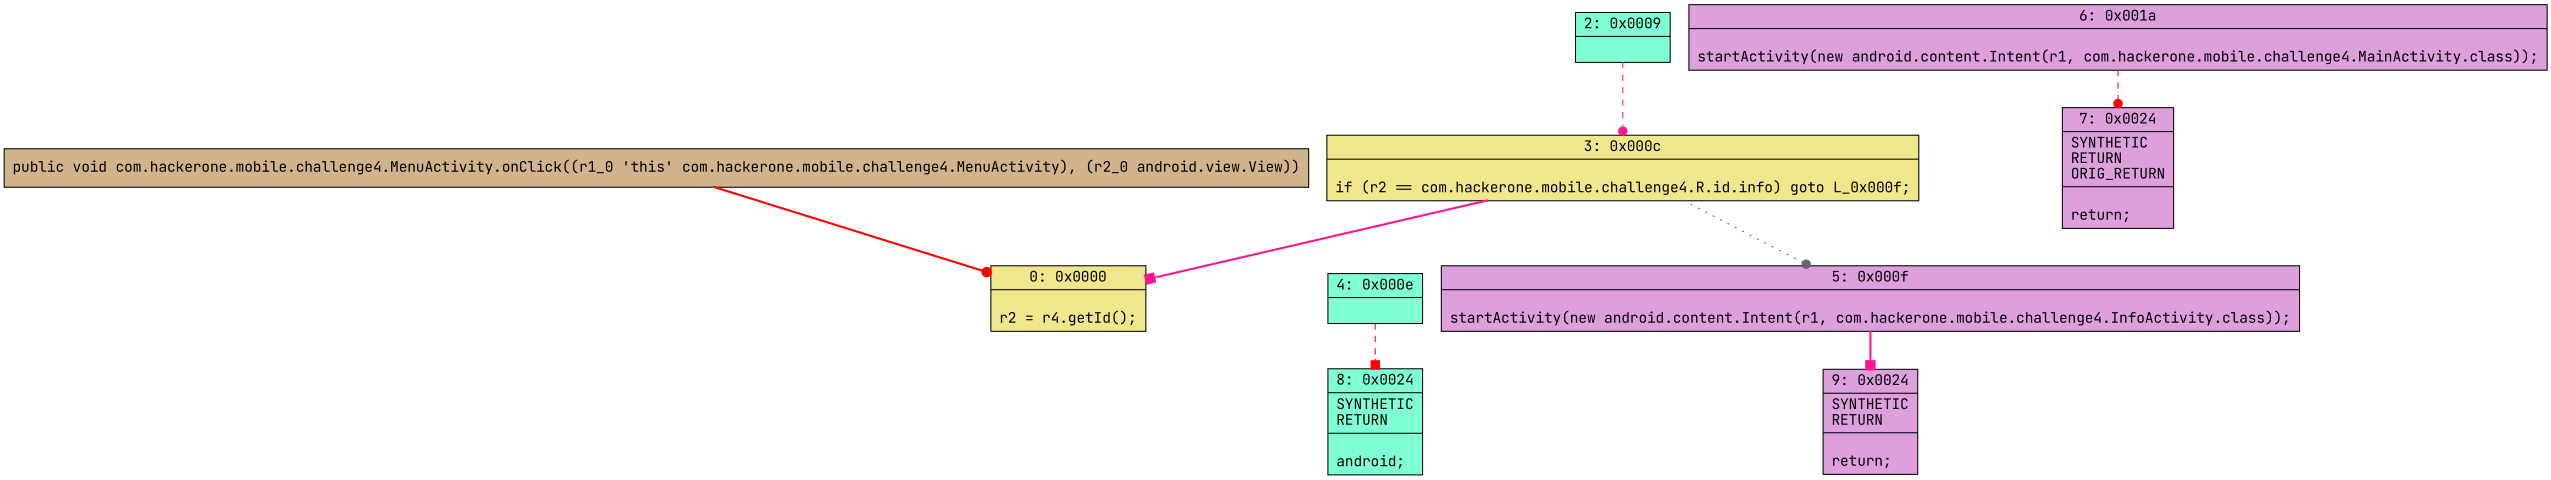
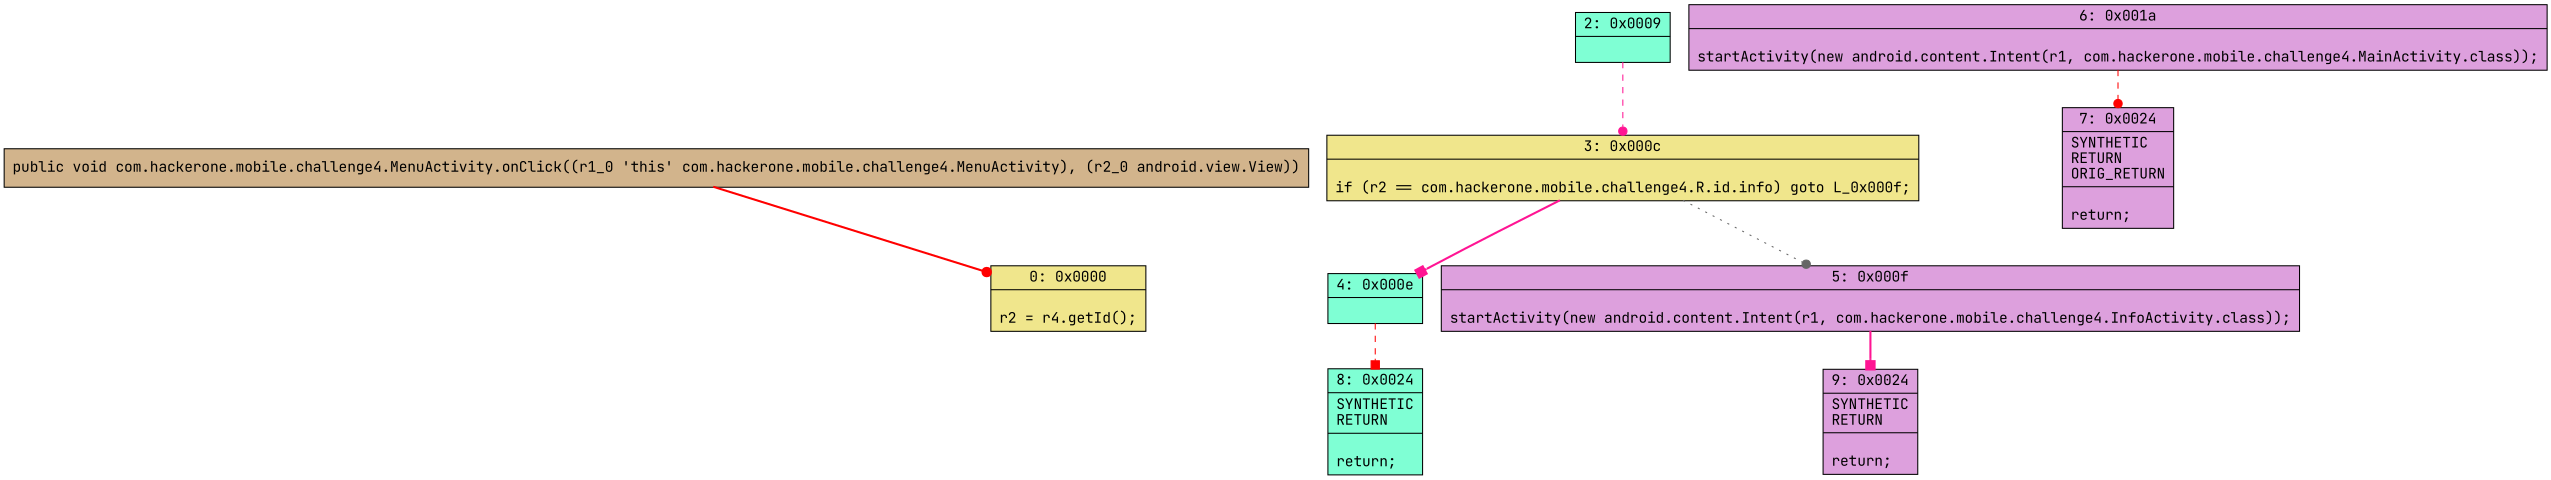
(1322, 239) -> (1493, 234)
(1371, 462) -> (1366, 462)
